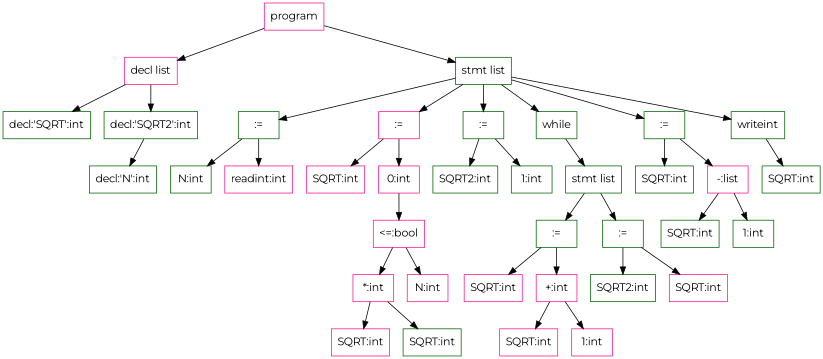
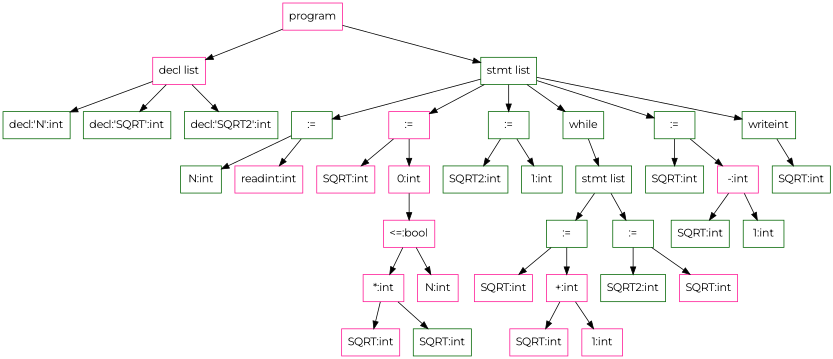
(139, 149) -> (115, 95)
(728, 179) -> (738, 179)
